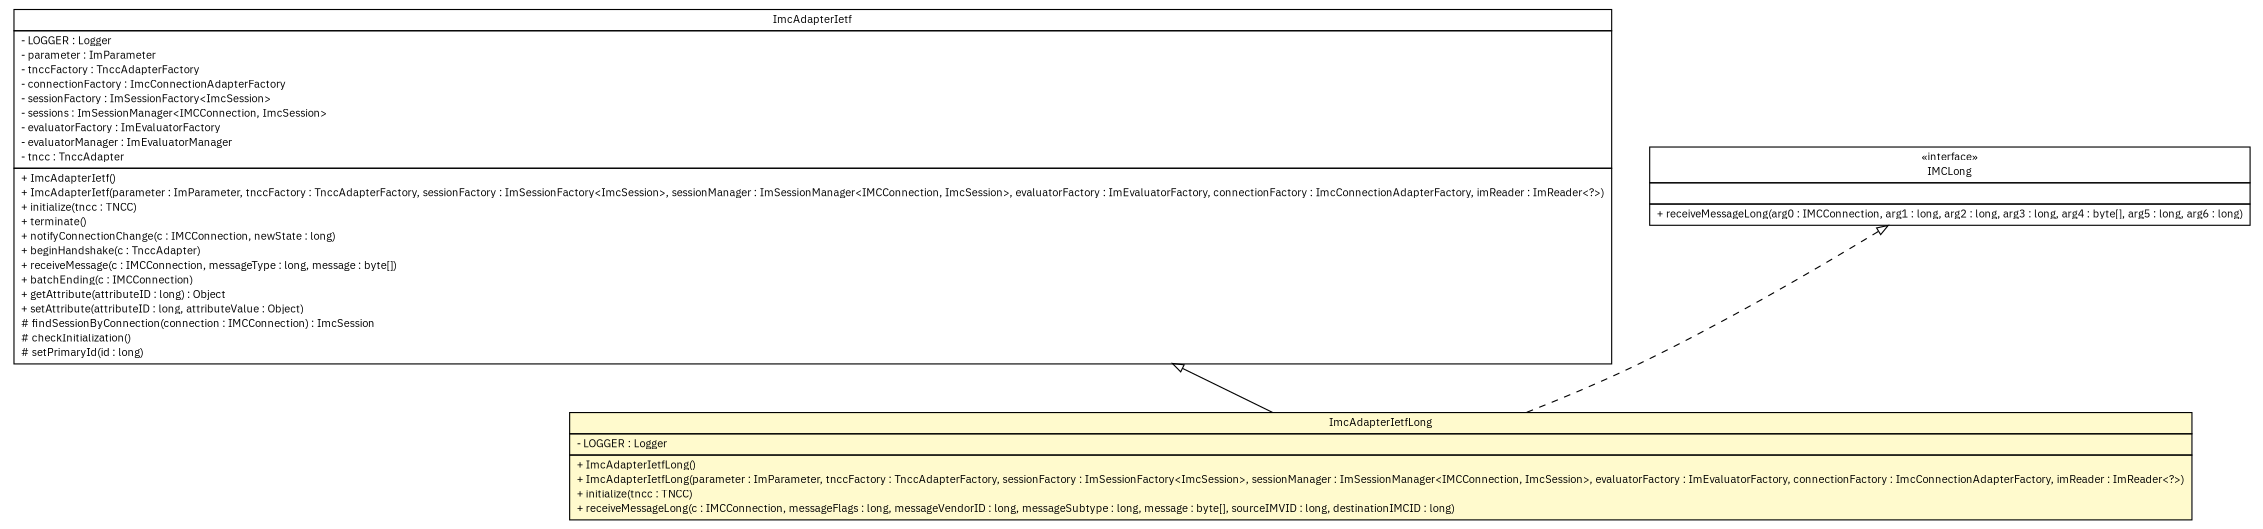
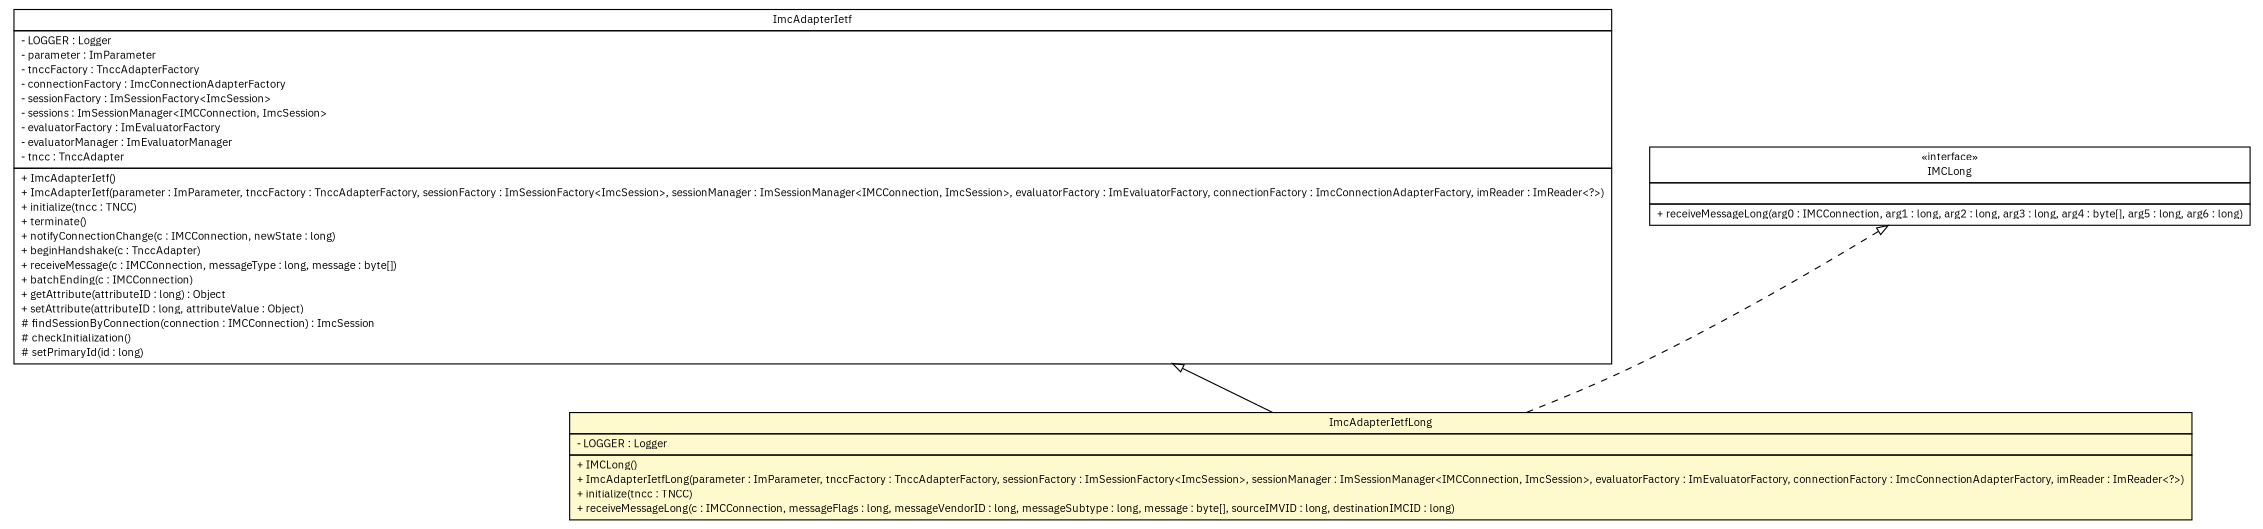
(637, 465) -> (607, 465)
